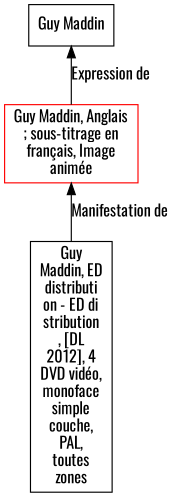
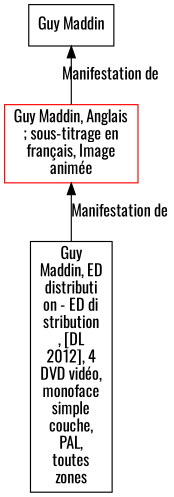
(111, 75) -> (111, 75)
